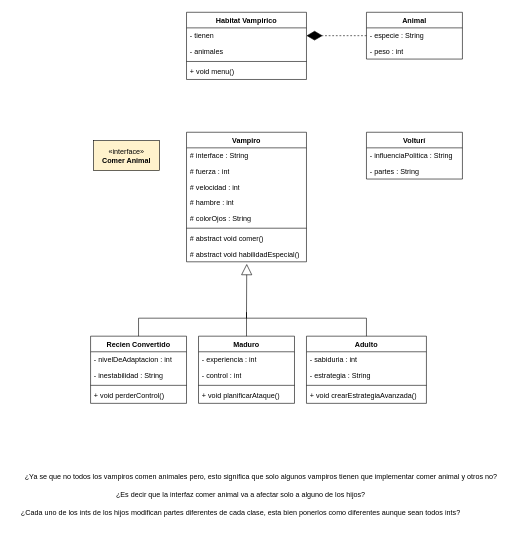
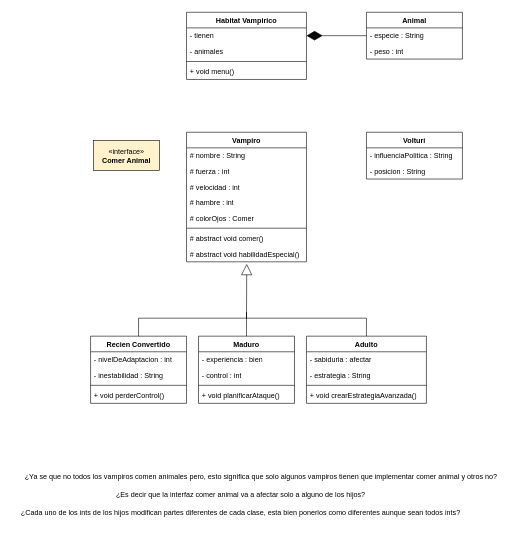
(343, 36) -> (343, 36)
(225, 156) -> (219, 156)
(399, 172) -> (402, 172)
(225, 219) -> (224, 219)
(234, 360) -> (236, 360)
(338, 360) -> (347, 360)
